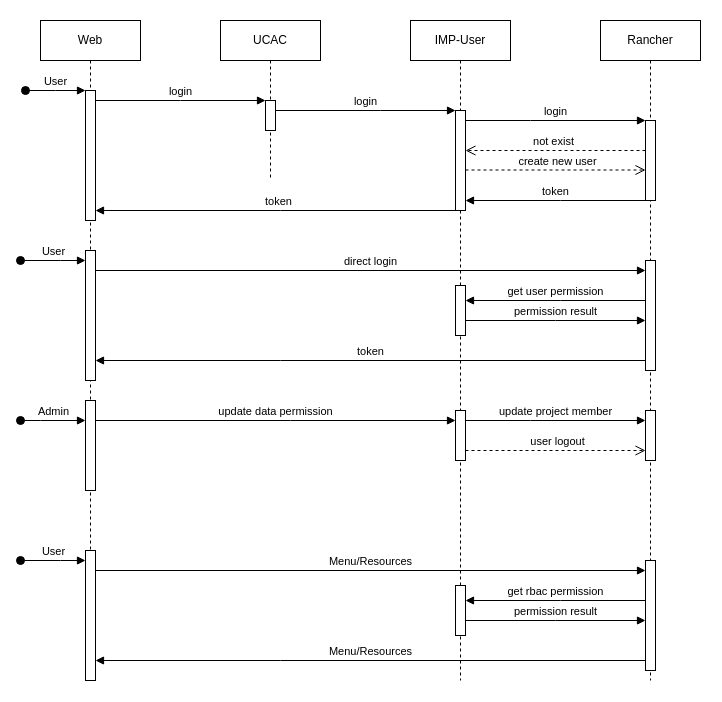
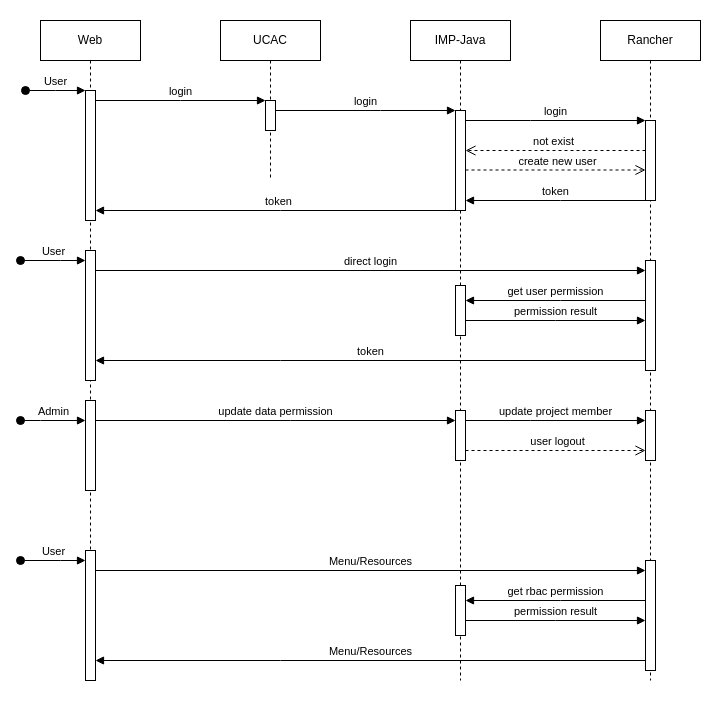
(461, 41) -> (461, 41)
